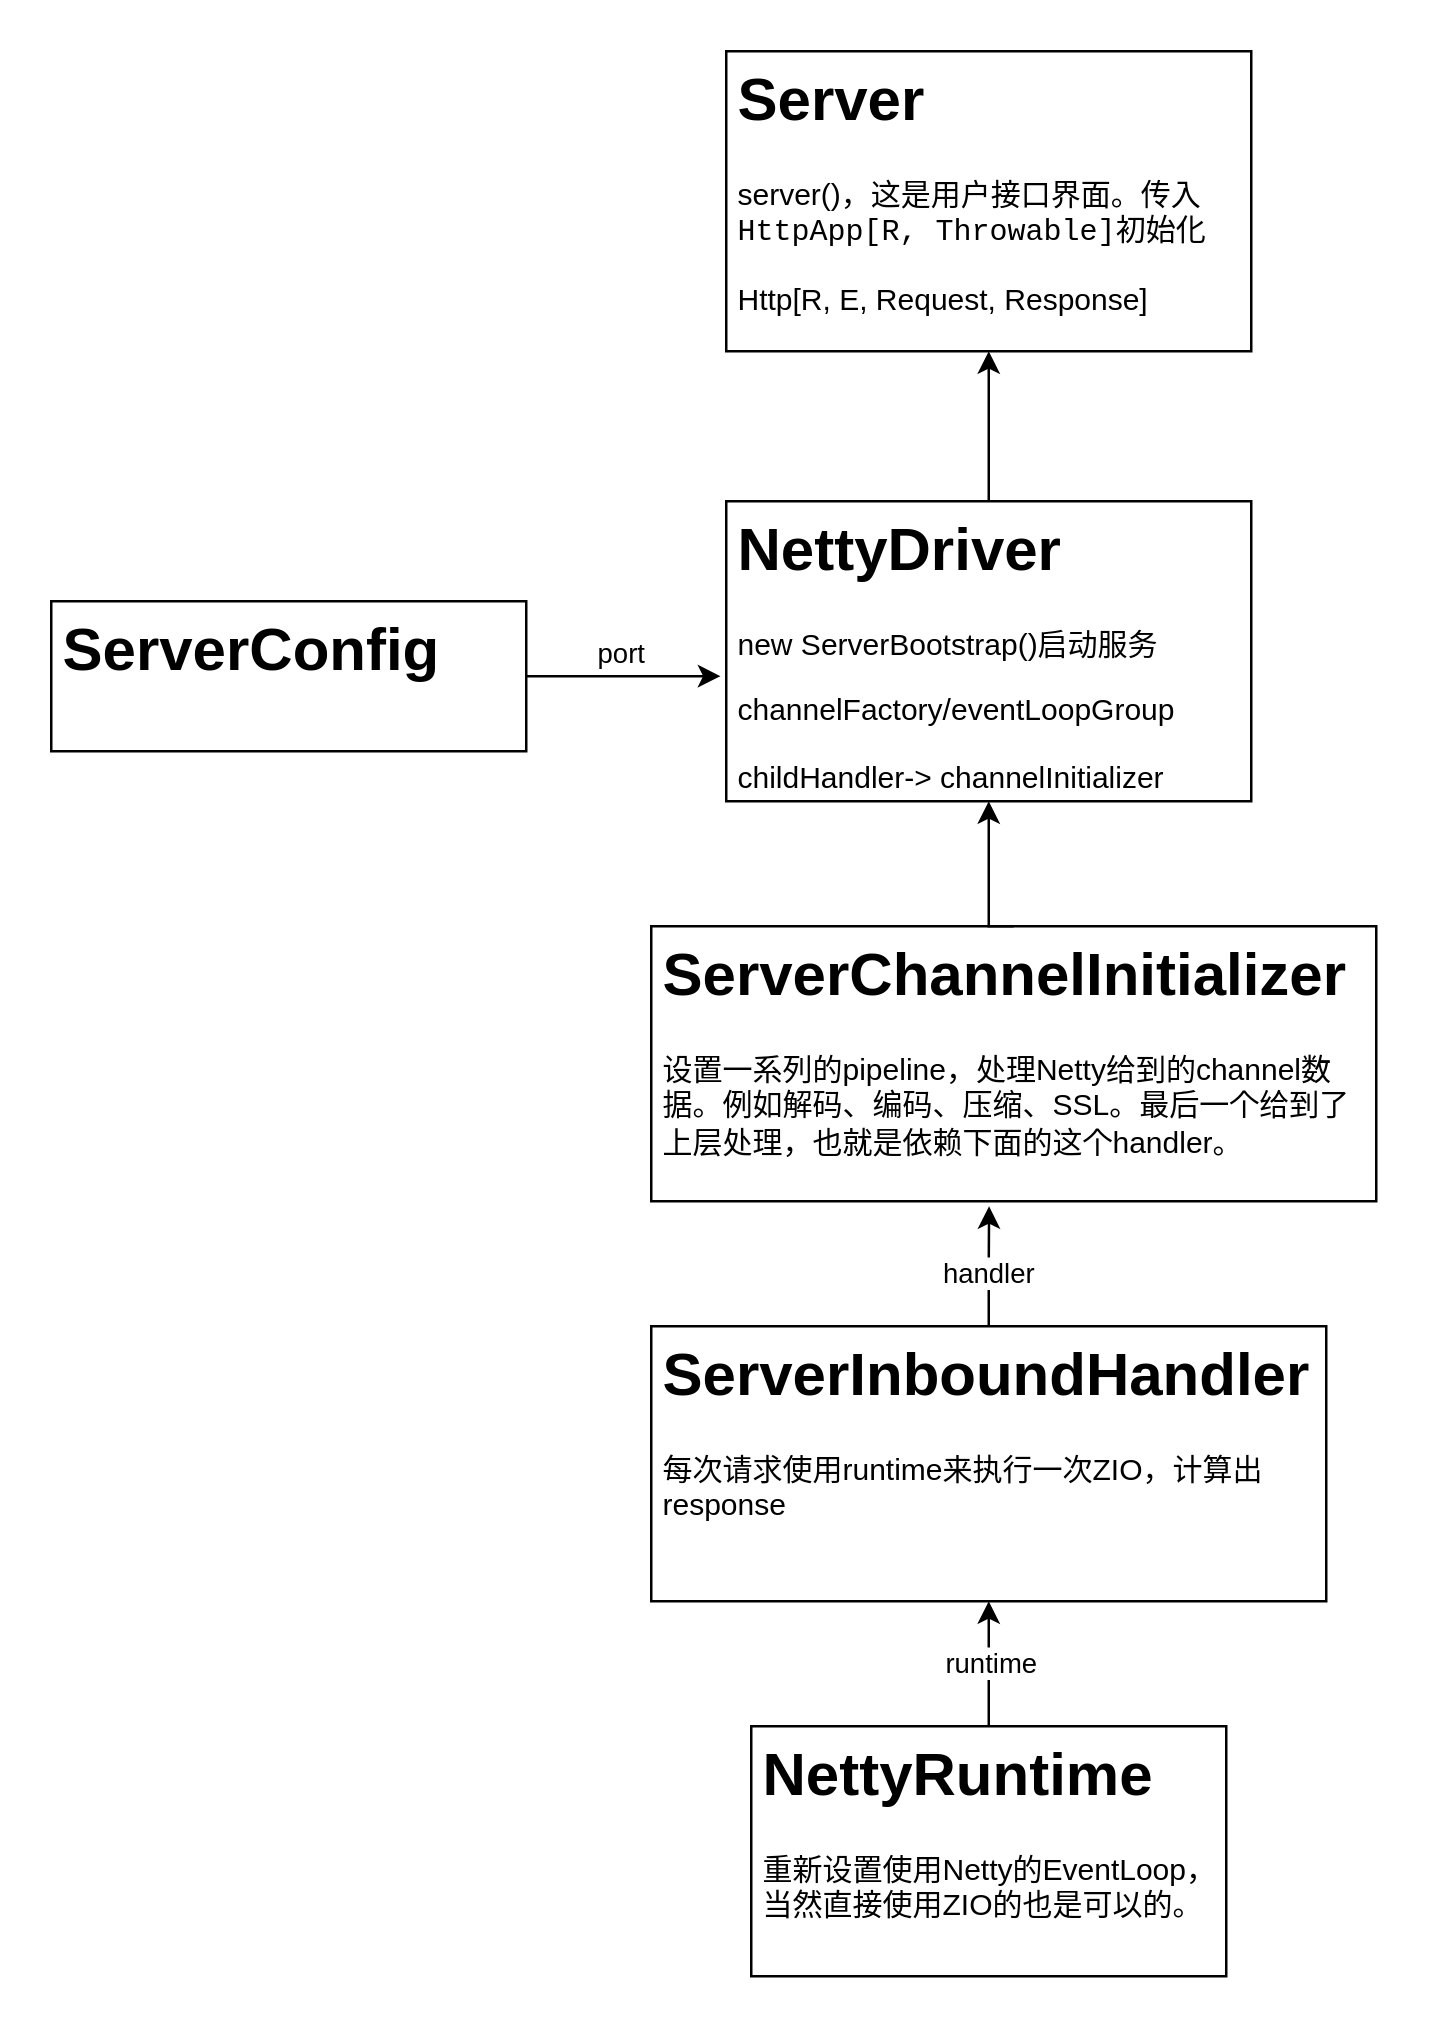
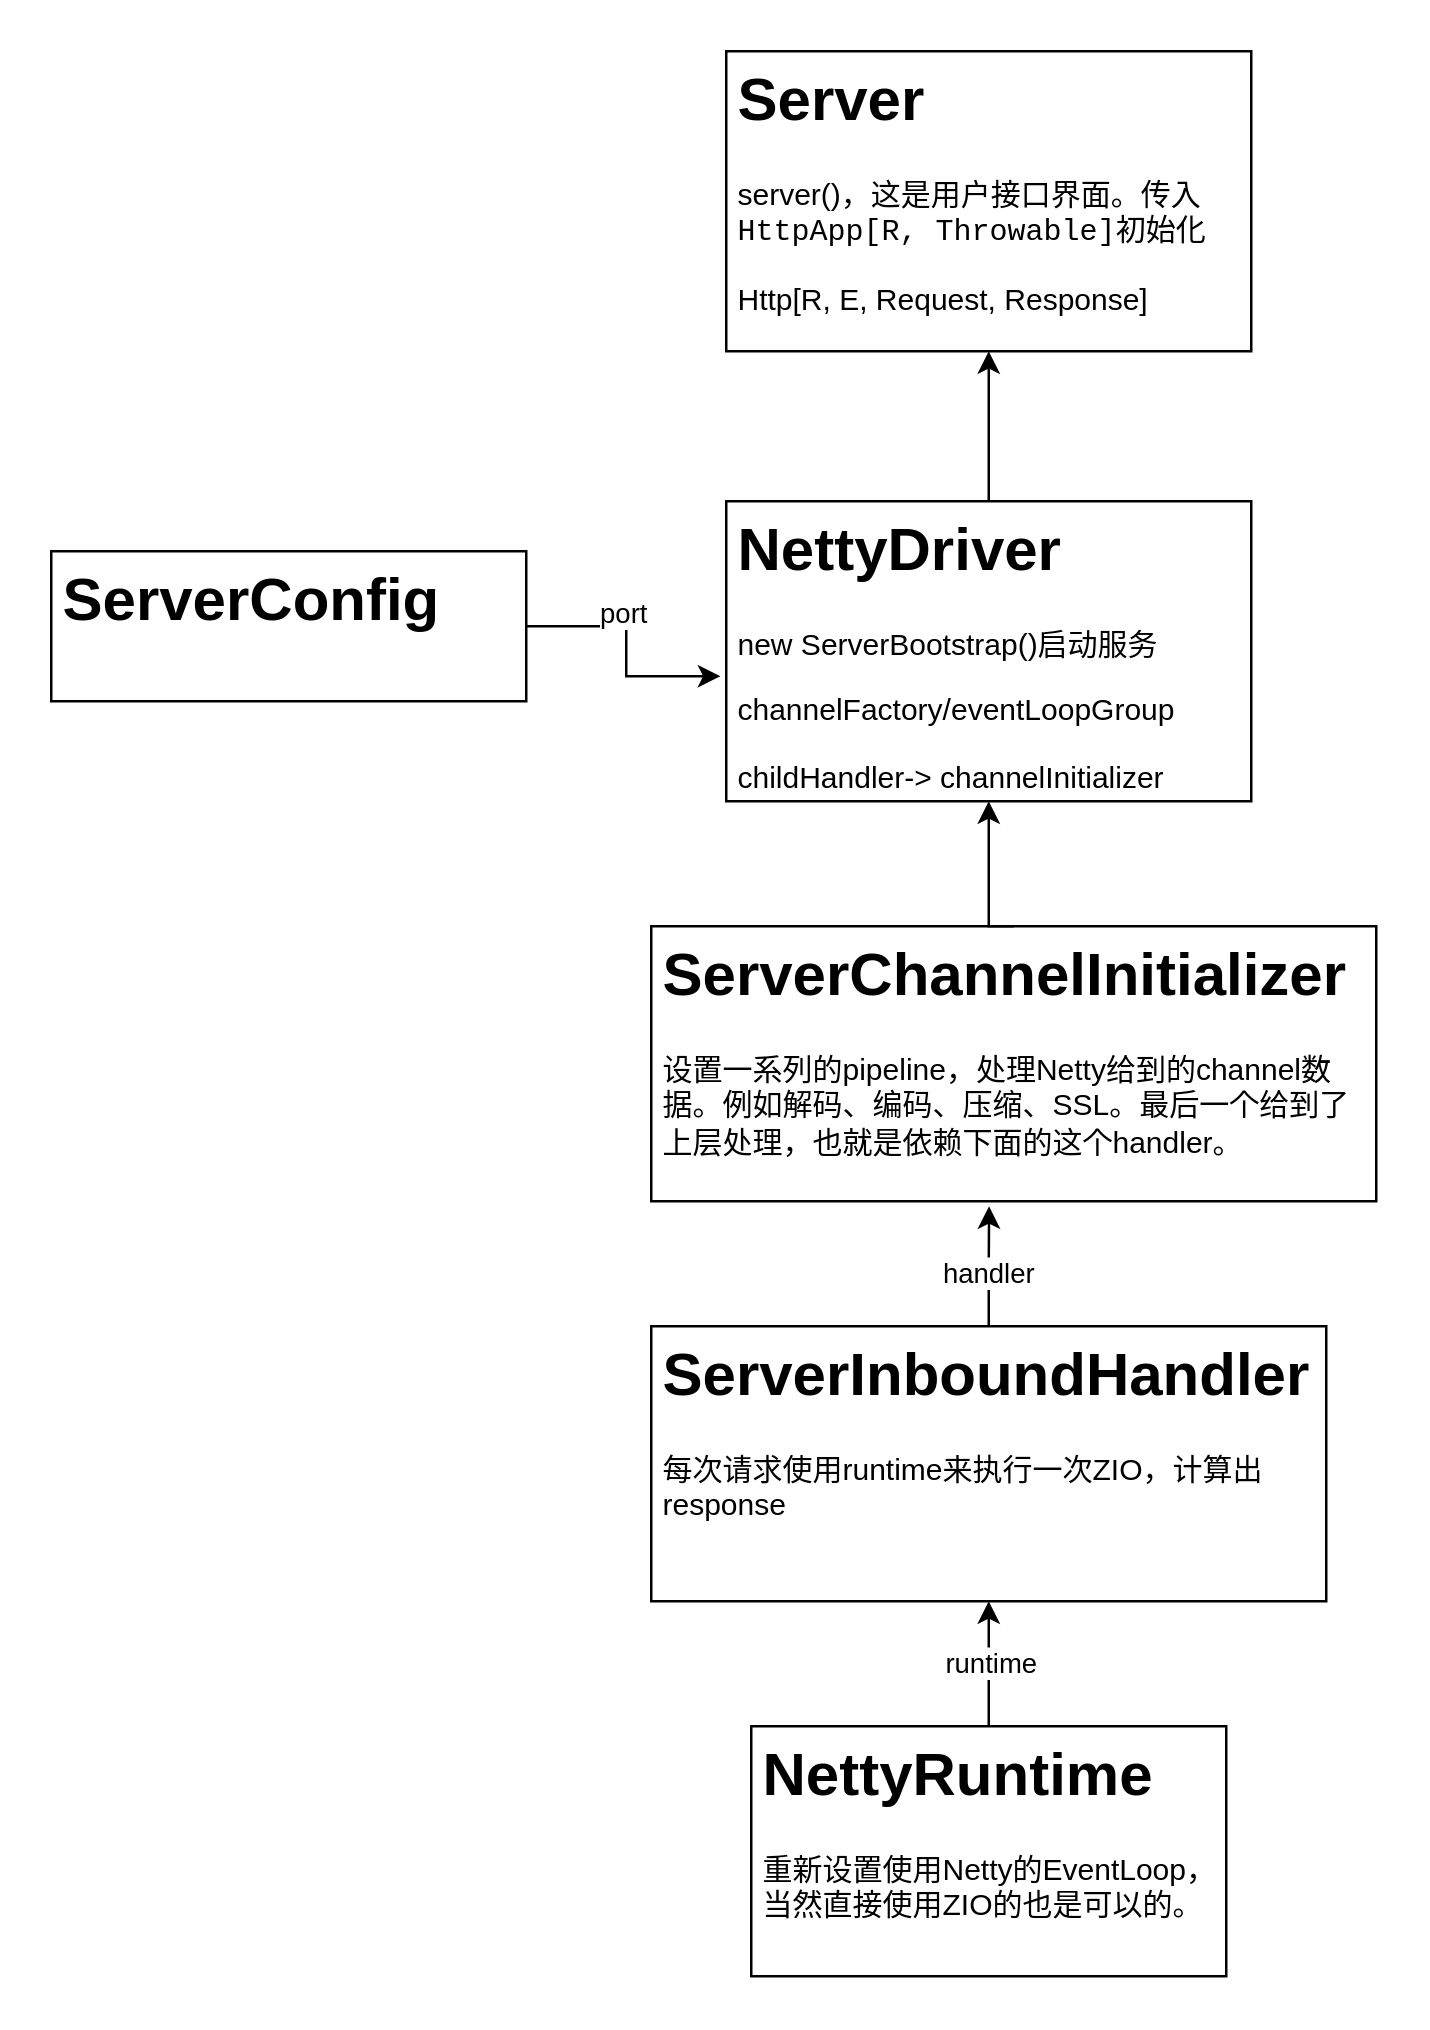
(289, 676) -> (289, 626)
